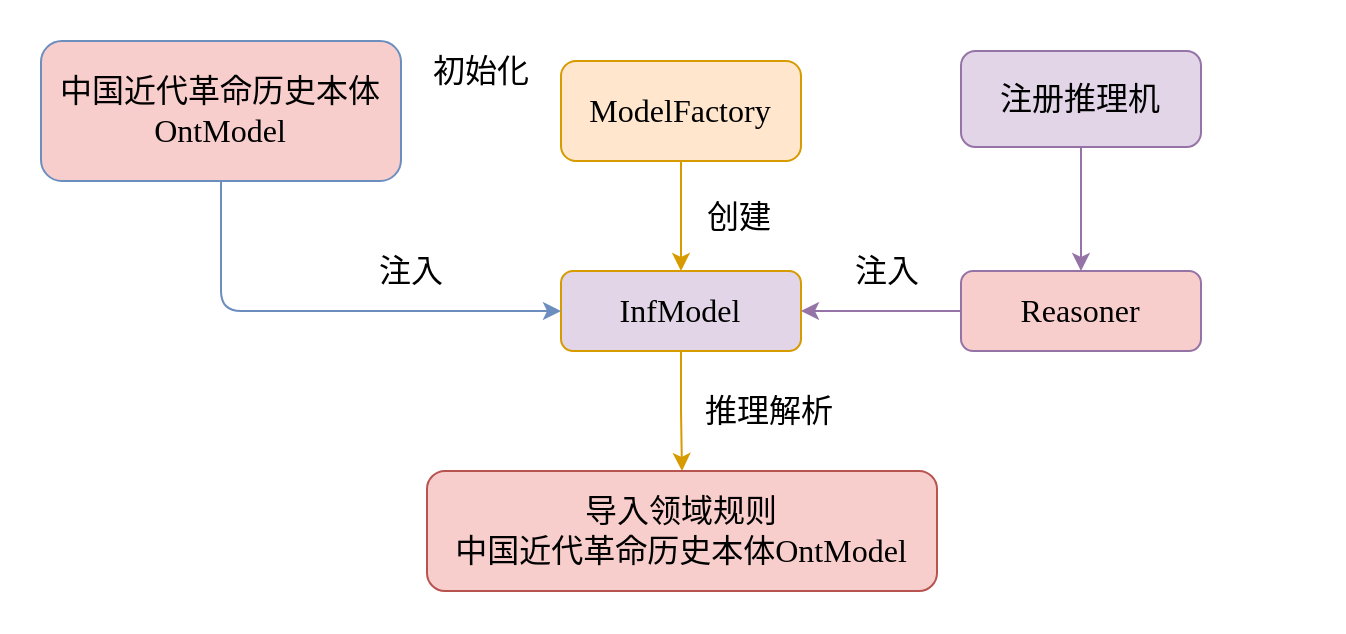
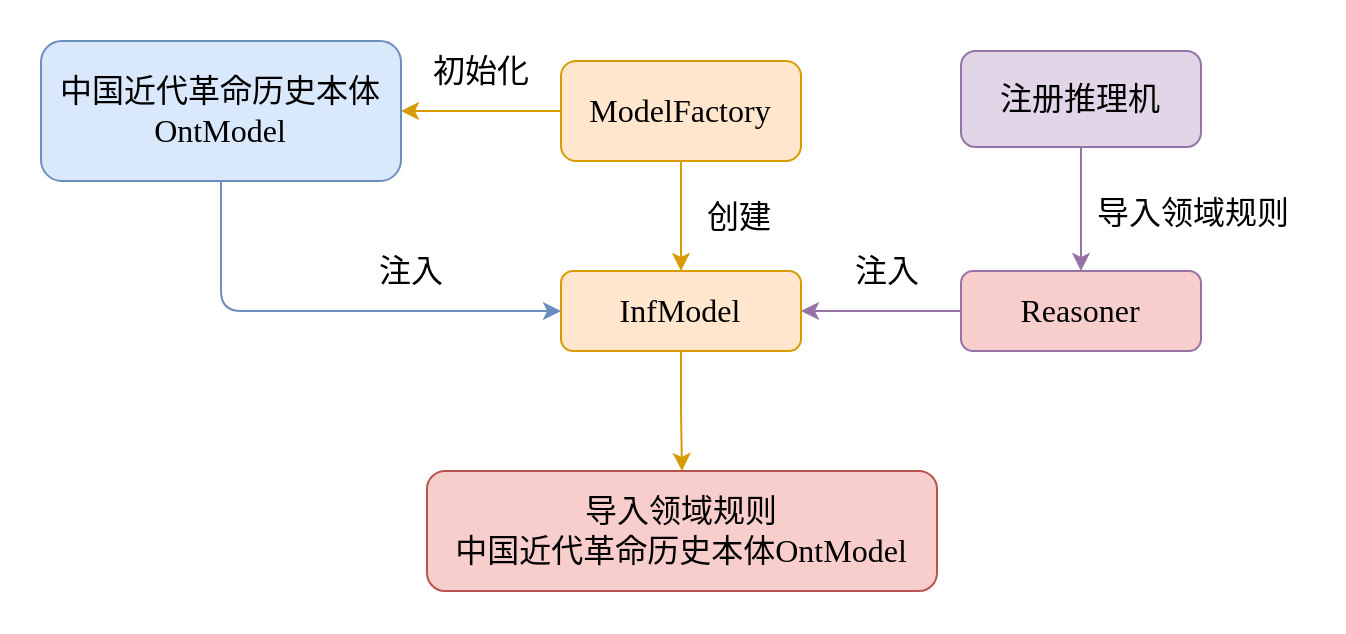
(221, 111) -> (221, 111)
none -> (488, 111)
none -> (1193, 213)
(681, 311) -> (681, 311)
(769, 411) -> none
